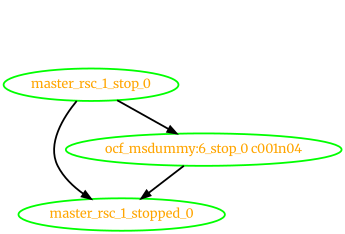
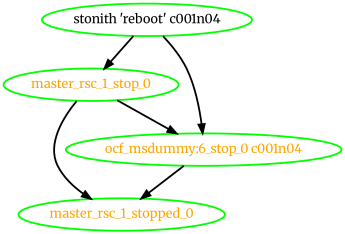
none -> (147, 20)
